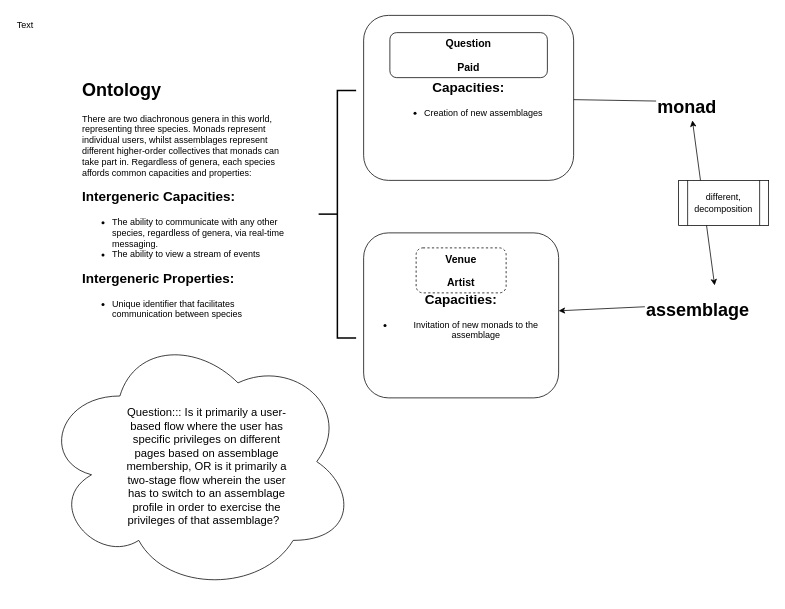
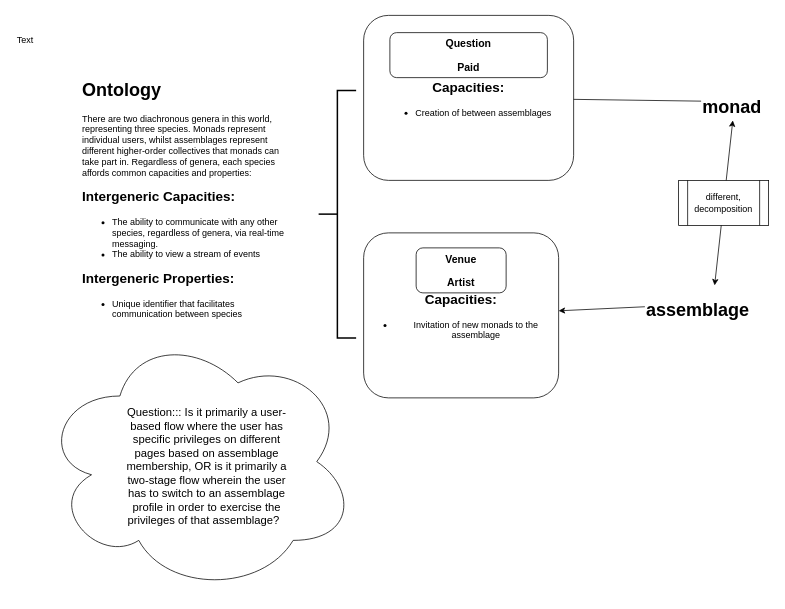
(30, 25) -> (30, 40)
(468, 98) -> (468, 98)
(690, 102) -> (735, 102)
(461, 270) -> (461, 270)
